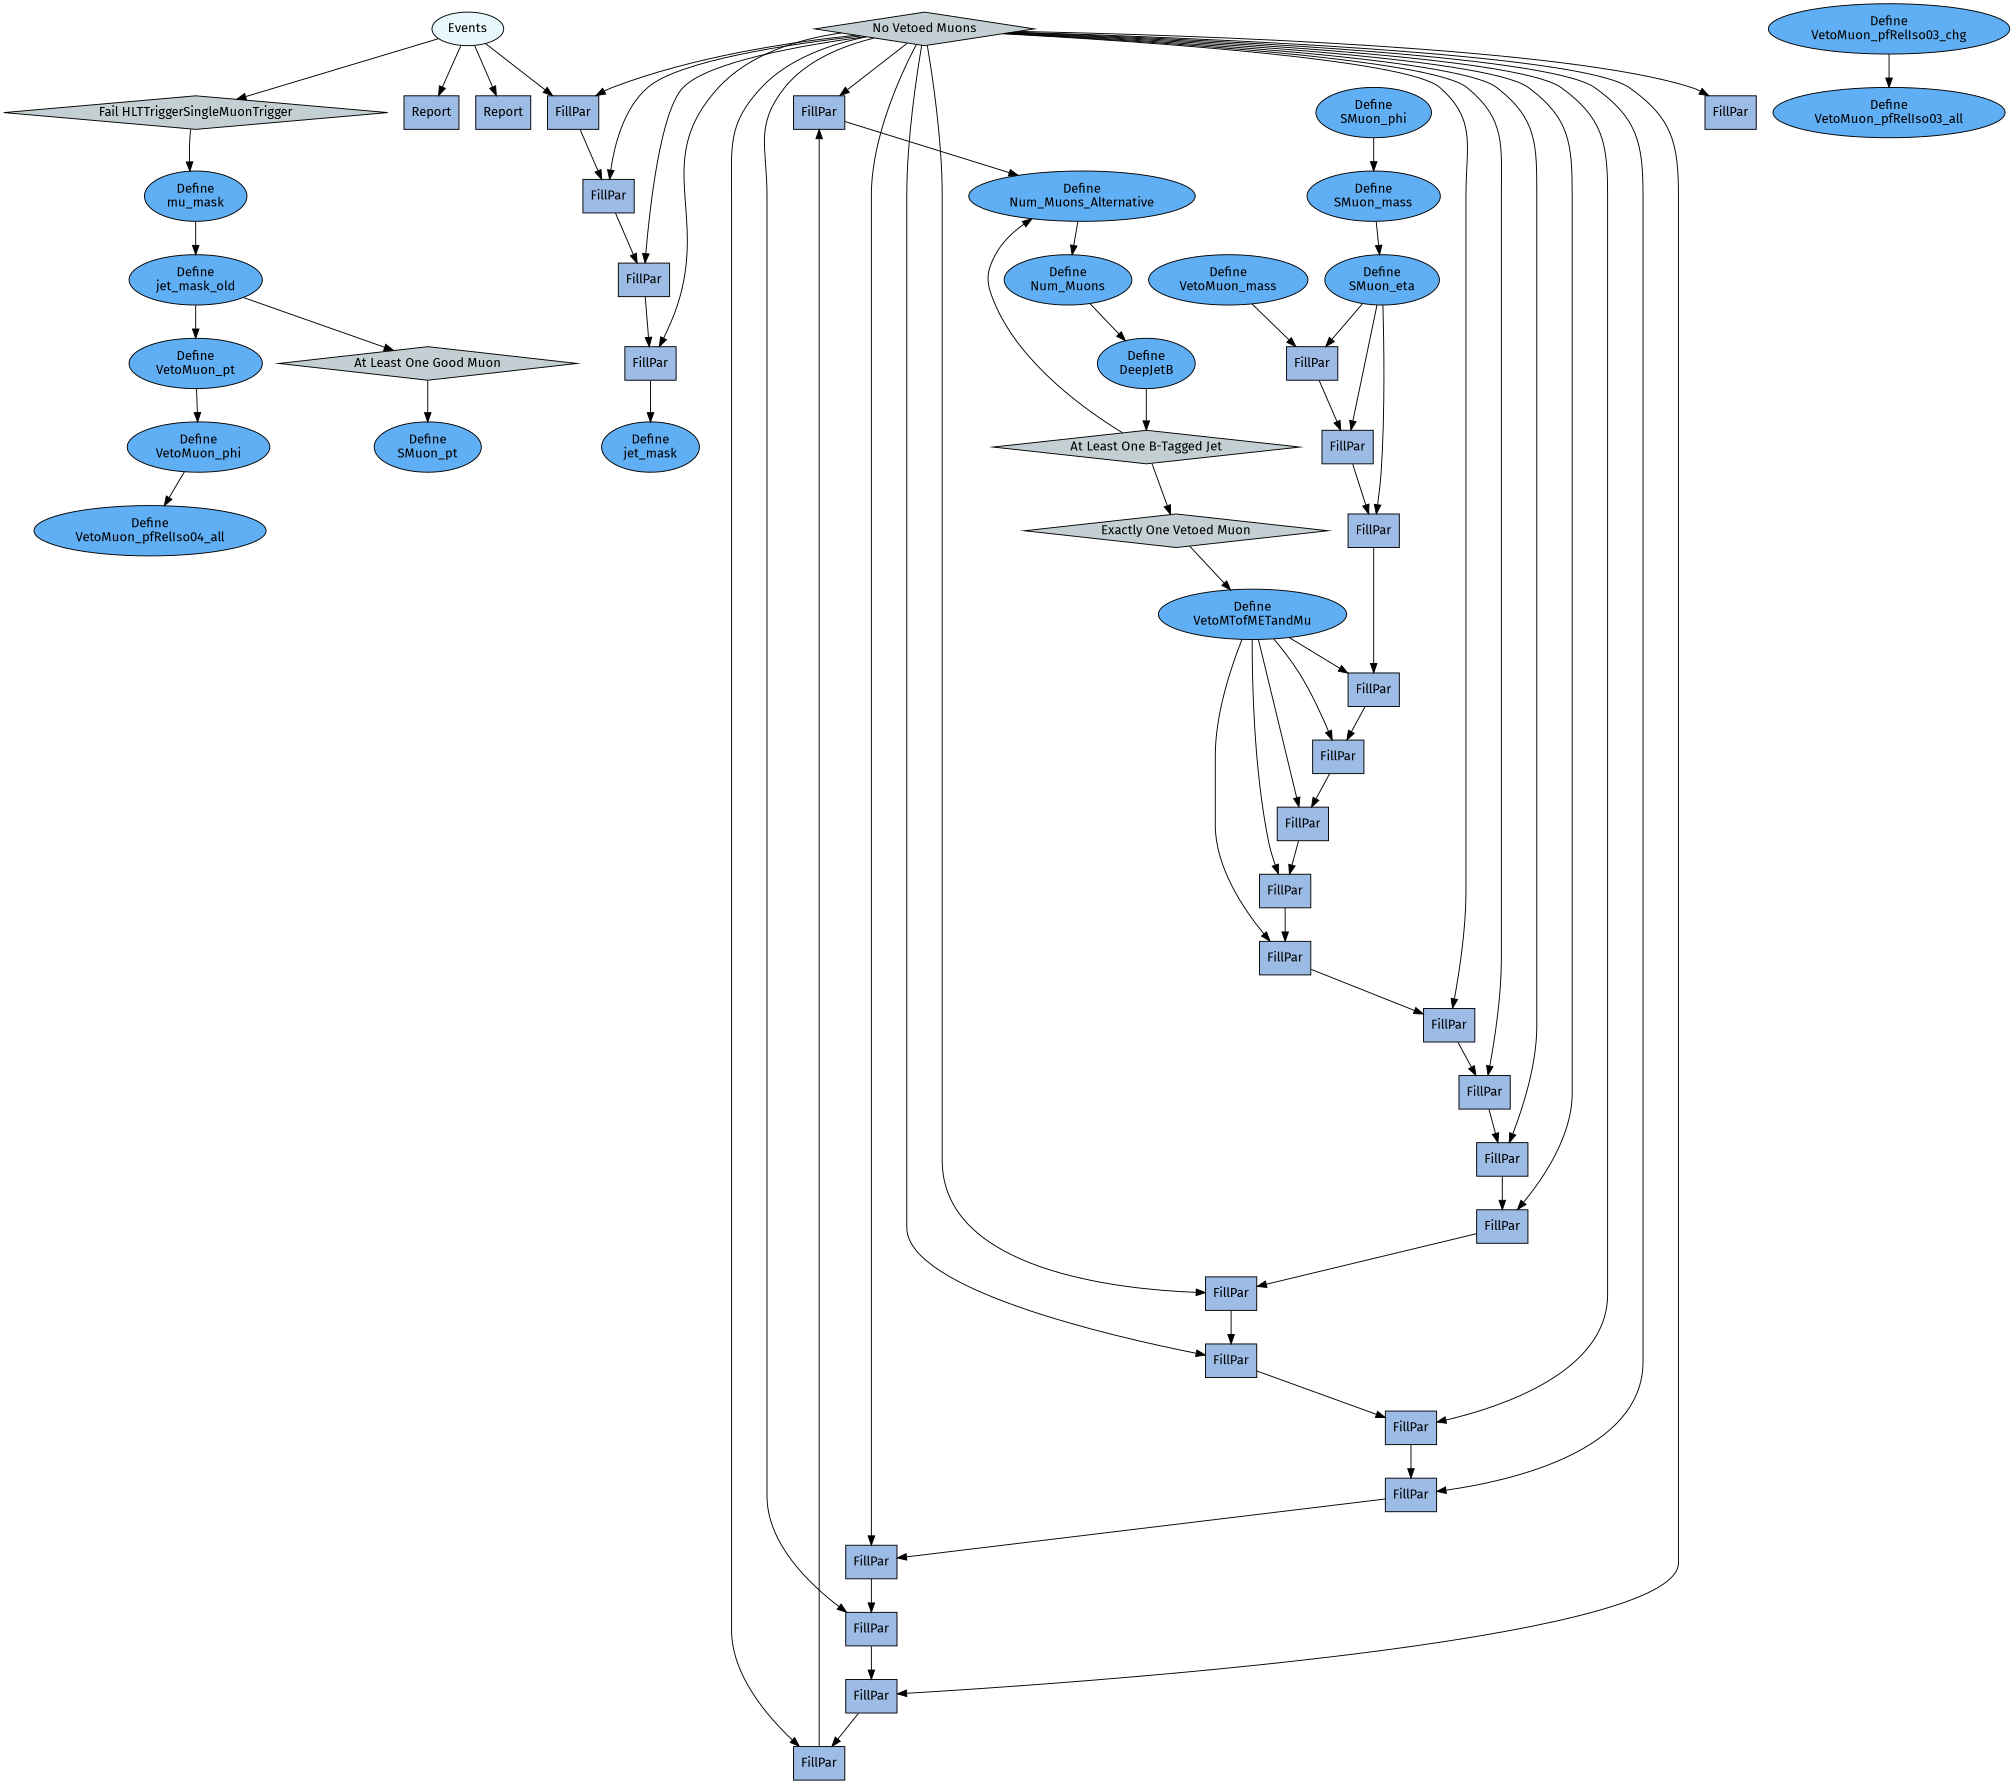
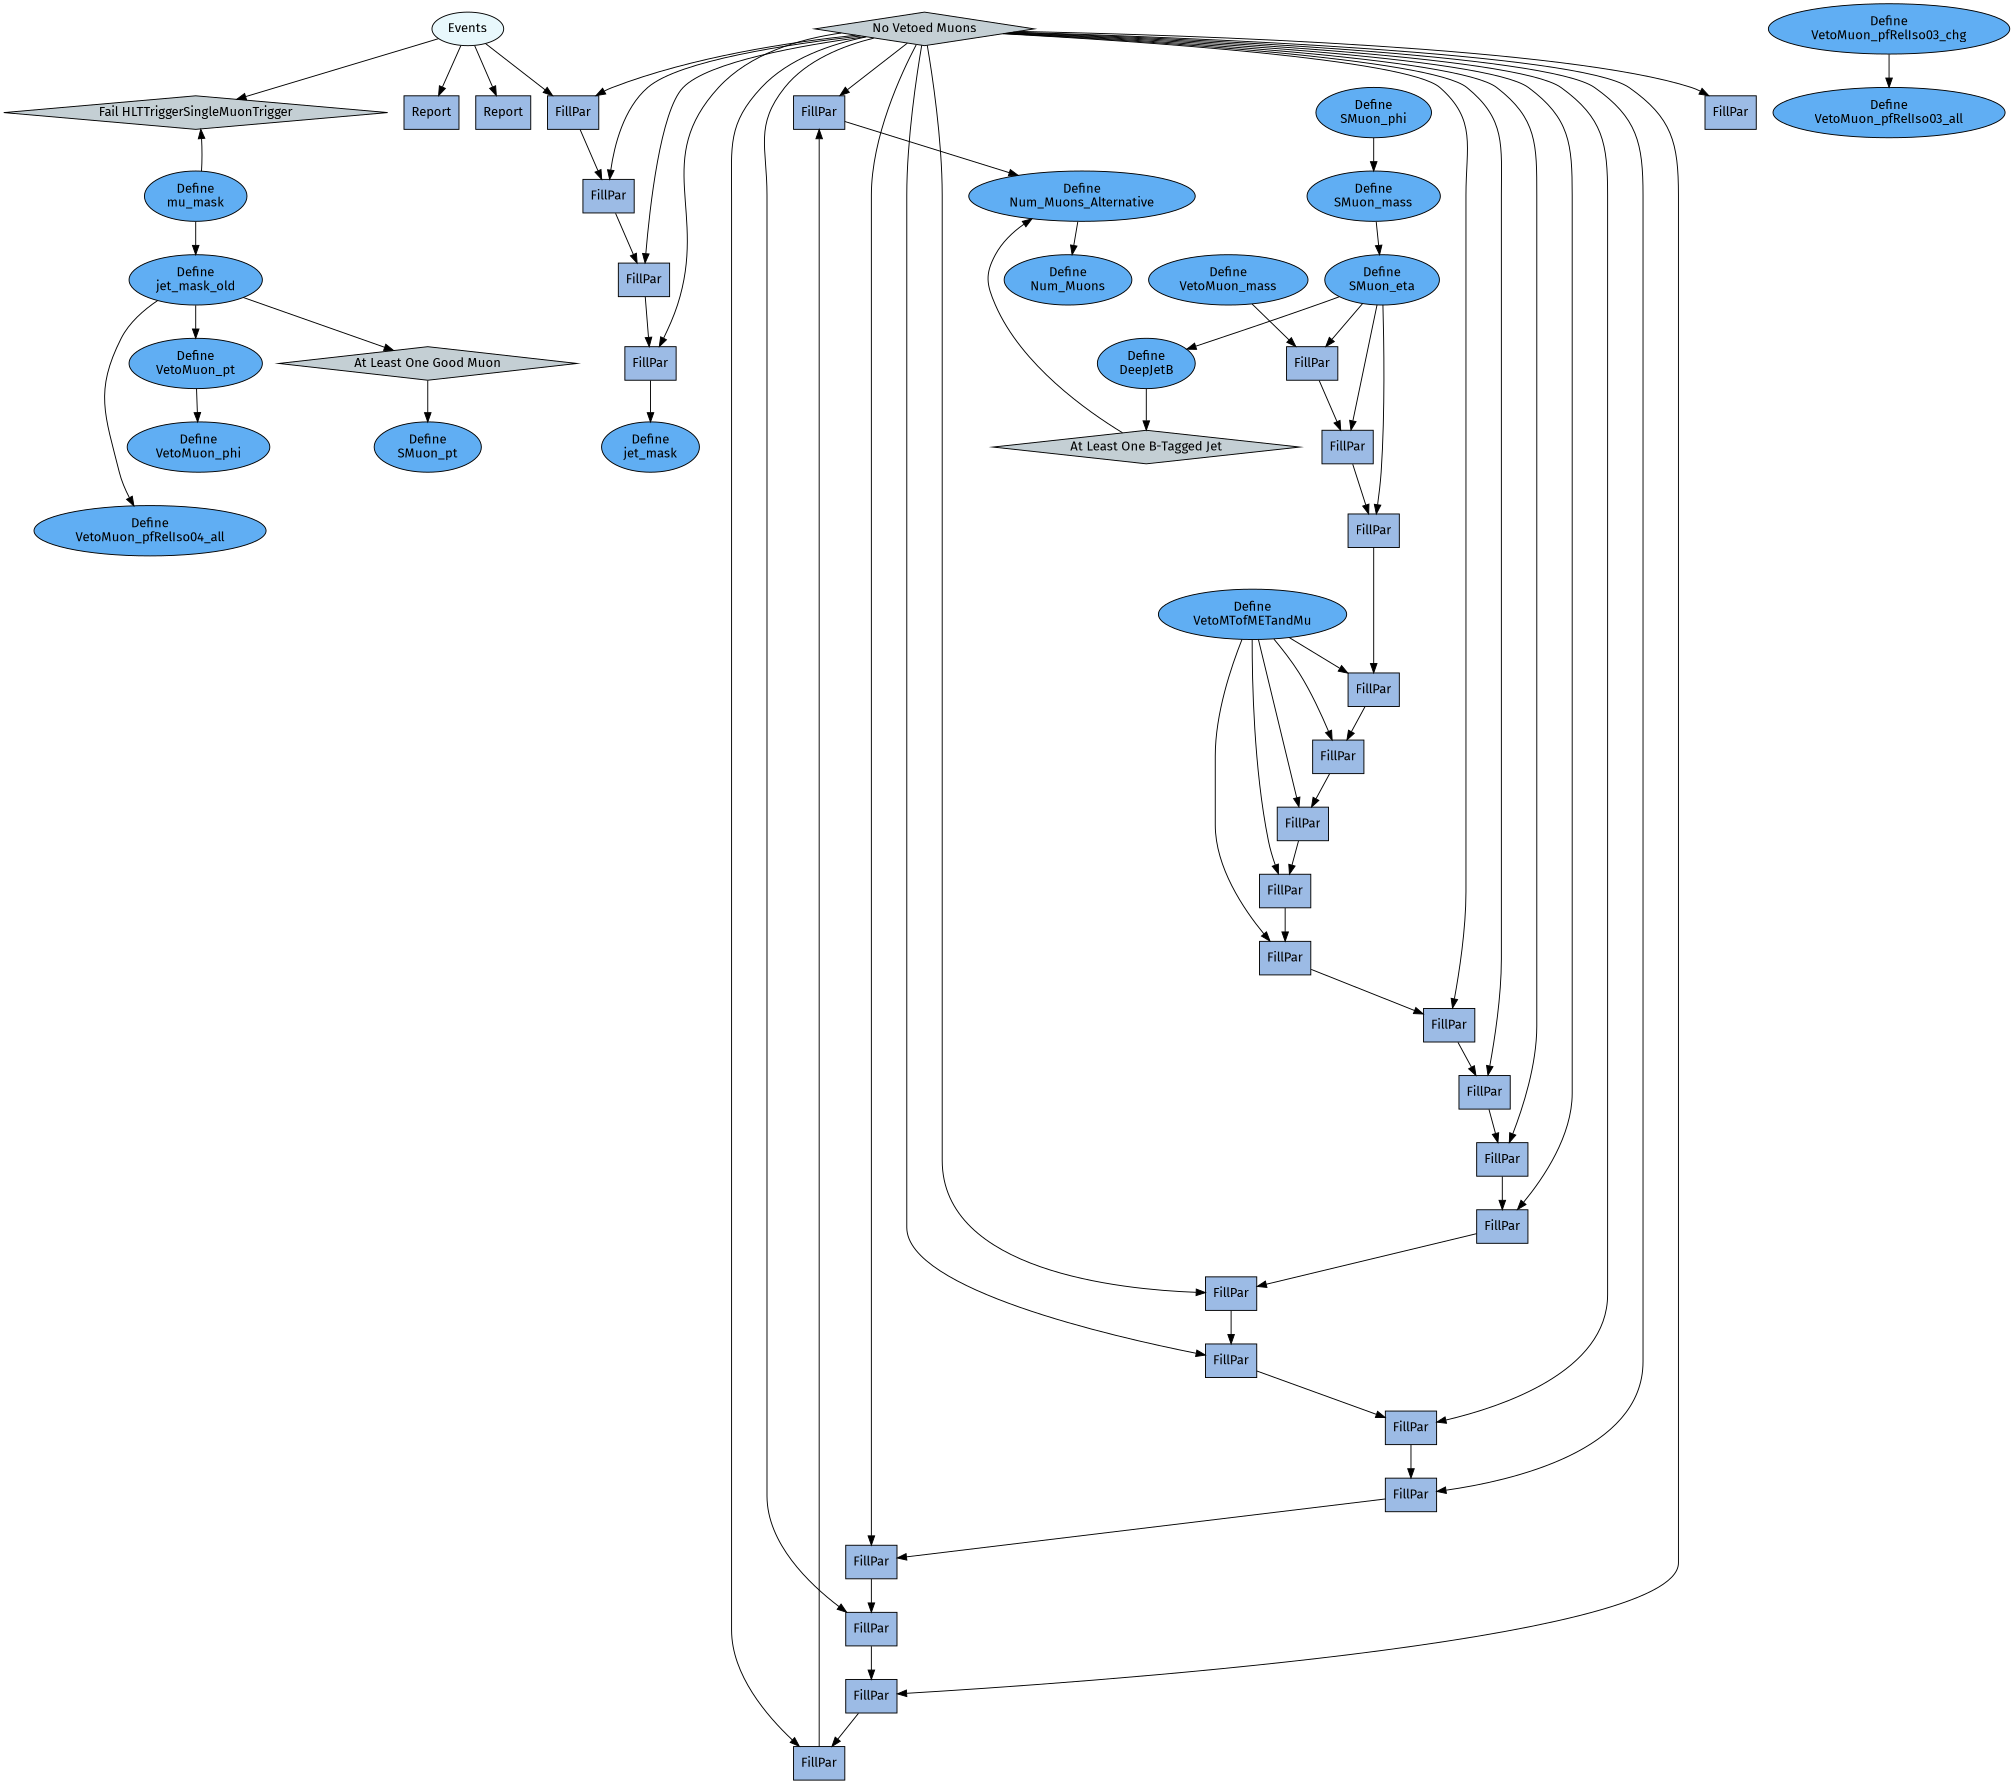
(190, 145) -> (202, 155)
(1104, 319) -> (1261, 324)
(177, 485) -> (105, 392)
(1176, 531) -> none
